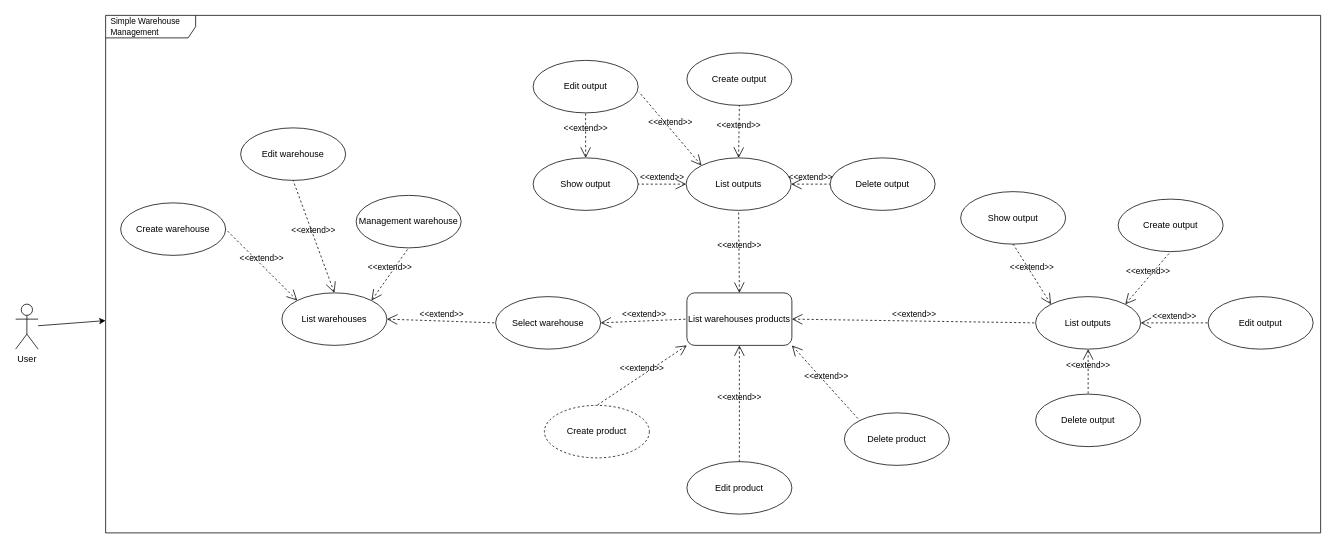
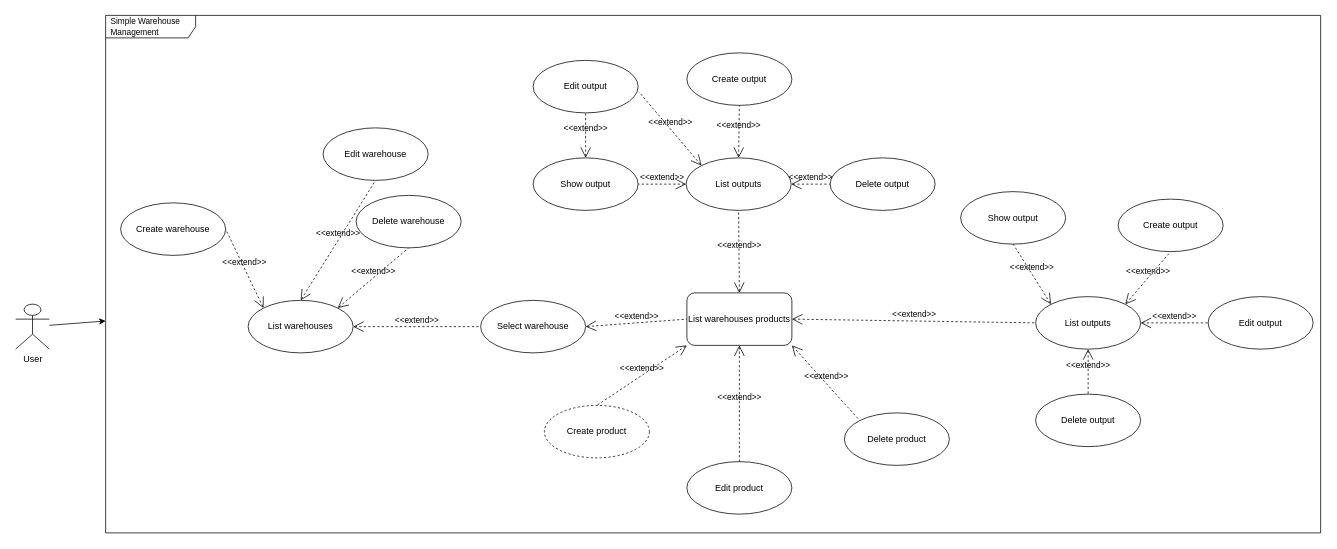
(293, 154) -> (375, 154)
(408, 222) -> (408, 222)
(334, 319) -> (300, 327)
(548, 323) -> (533, 327)
(27, 327) -> (32, 327)
